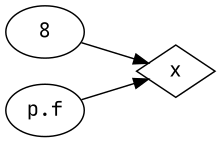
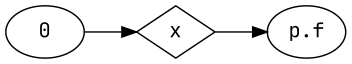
(45, 32) -> (45, 32)
(108, 92) -> (234, 32)
